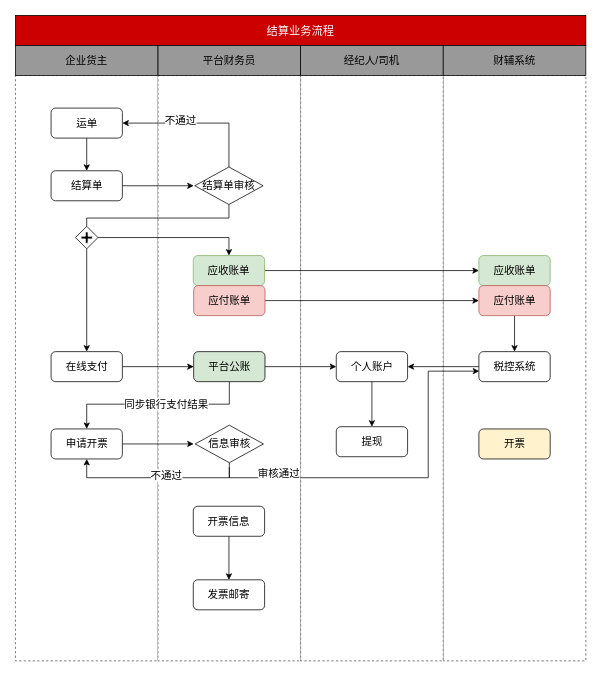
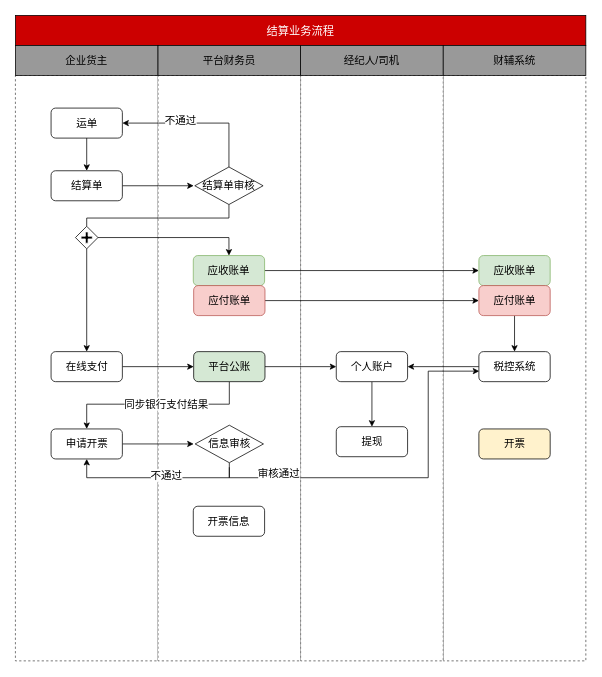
(229, 573) -> none
(229, 594) -> none
